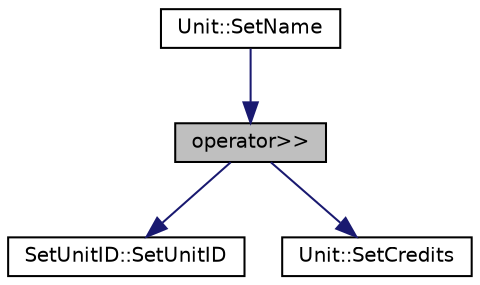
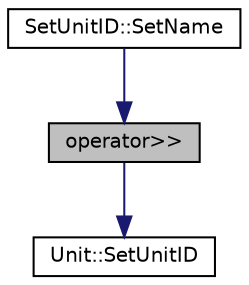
(251, 29) -> (124, 29)
(126, 257) -> (124, 257)
(377, 257) -> none
